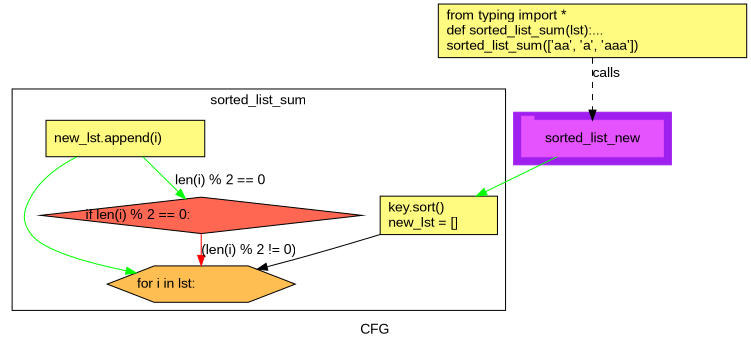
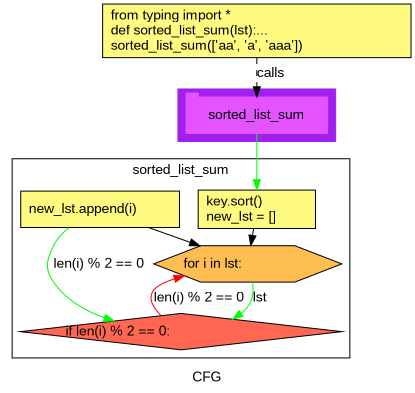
(593, 139) -> (257, 115)
(32, 235) -> (169, 235)
(249, 250) -> (199, 298)
none -> (252, 300)
